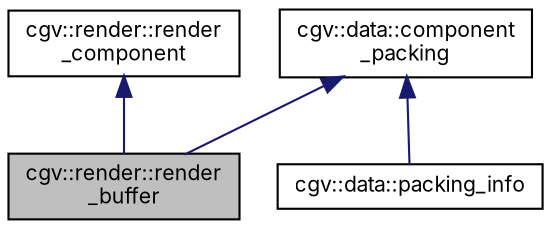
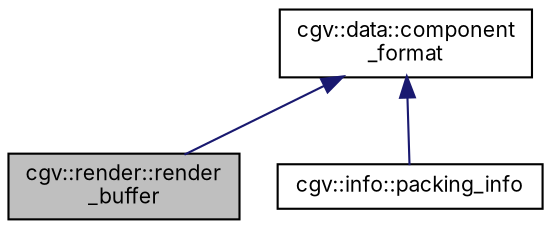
(124, 43) -> none
(406, 43) -> (406, 43)
(410, 187) -> (410, 187)
